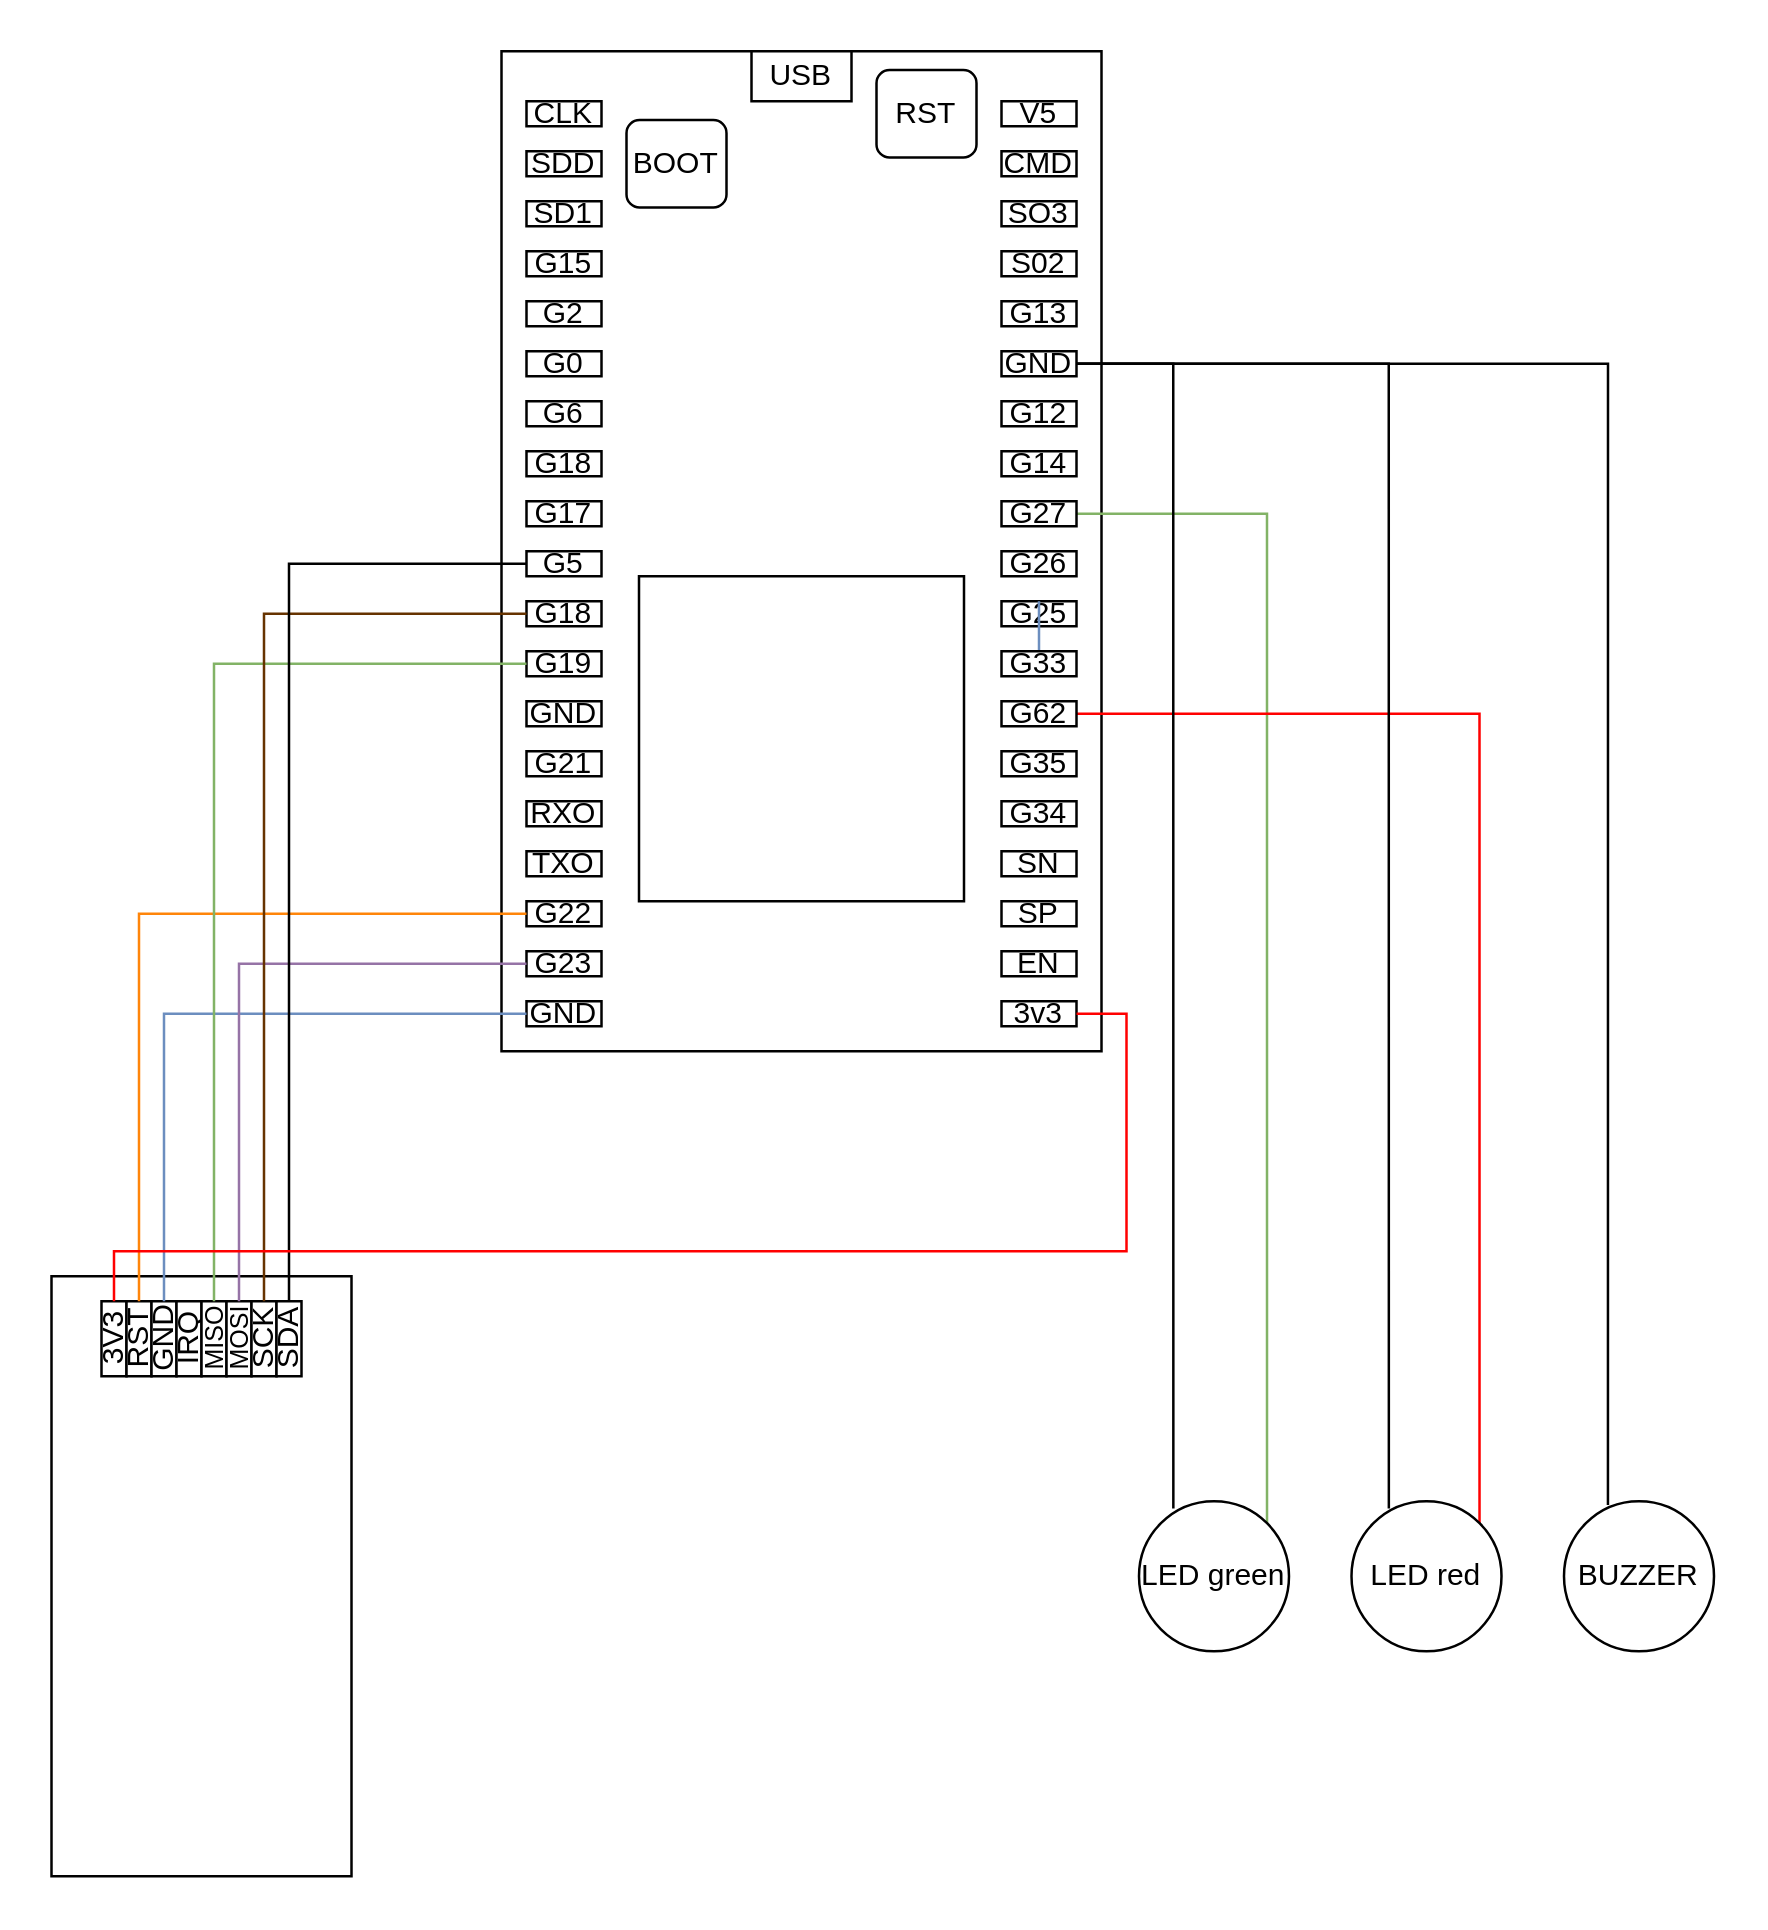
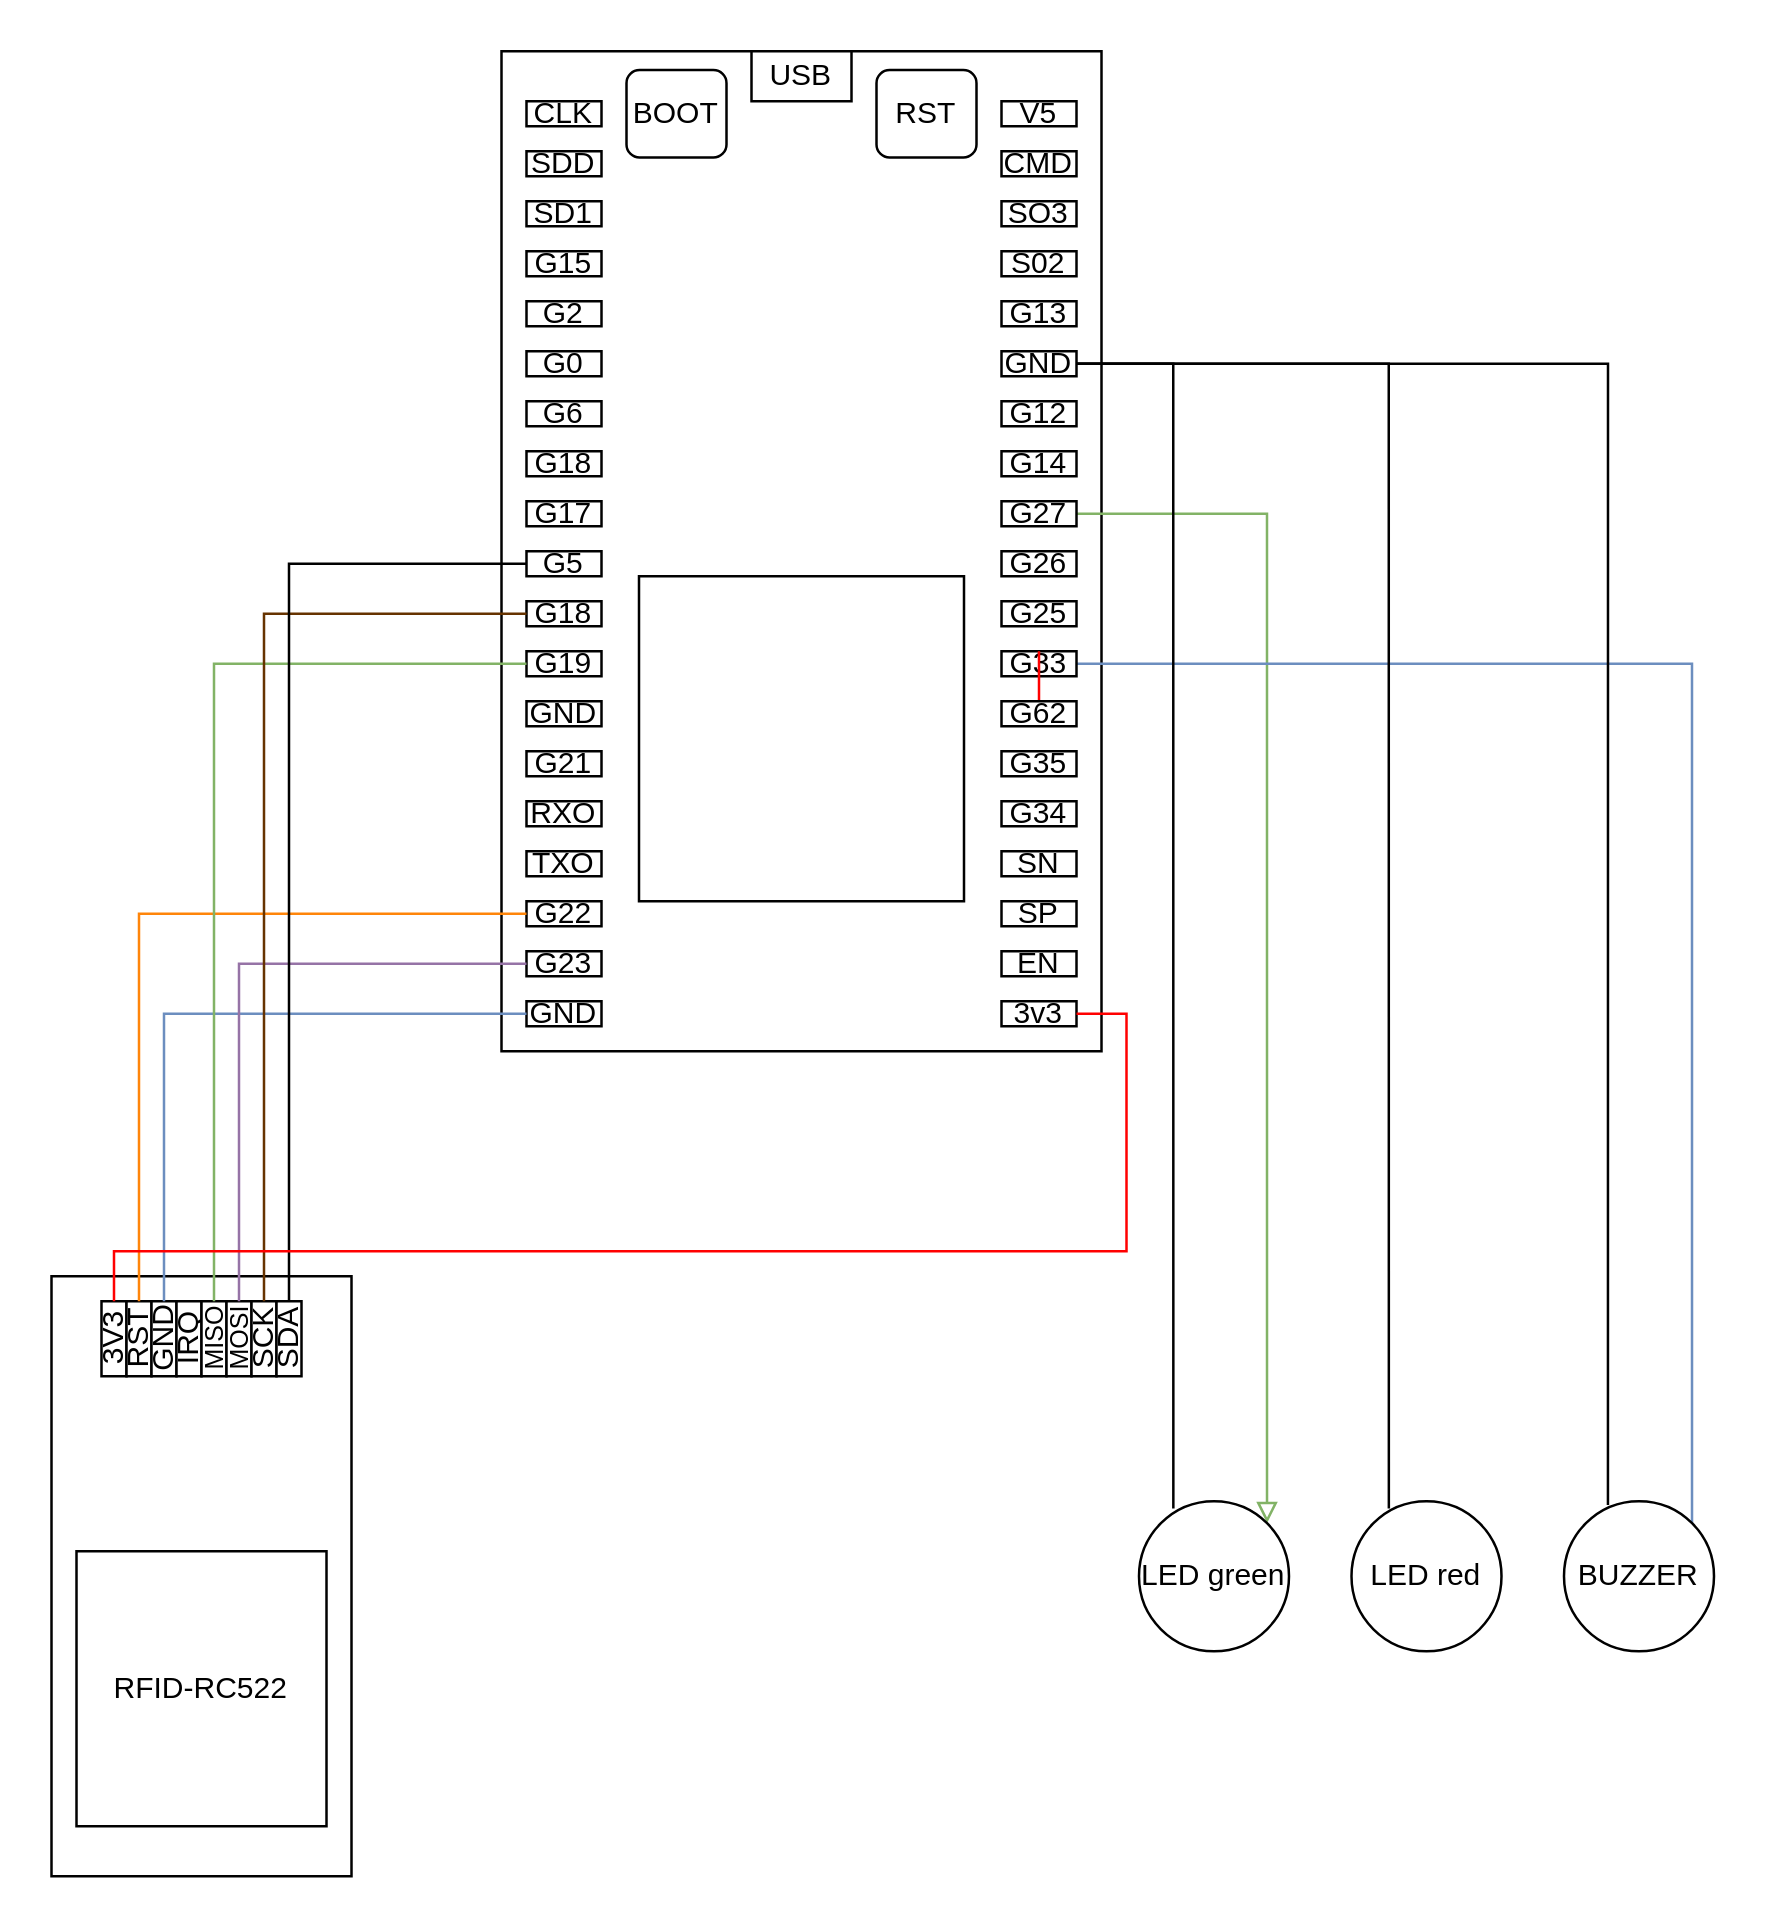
(676, 164) -> (676, 114)
(1039, 601) -> (1692, 1053)
(1479, 1075) -> (1039, 689)
(1267, 1510) -> (1267, 1501)
none -> (201, 1689)
